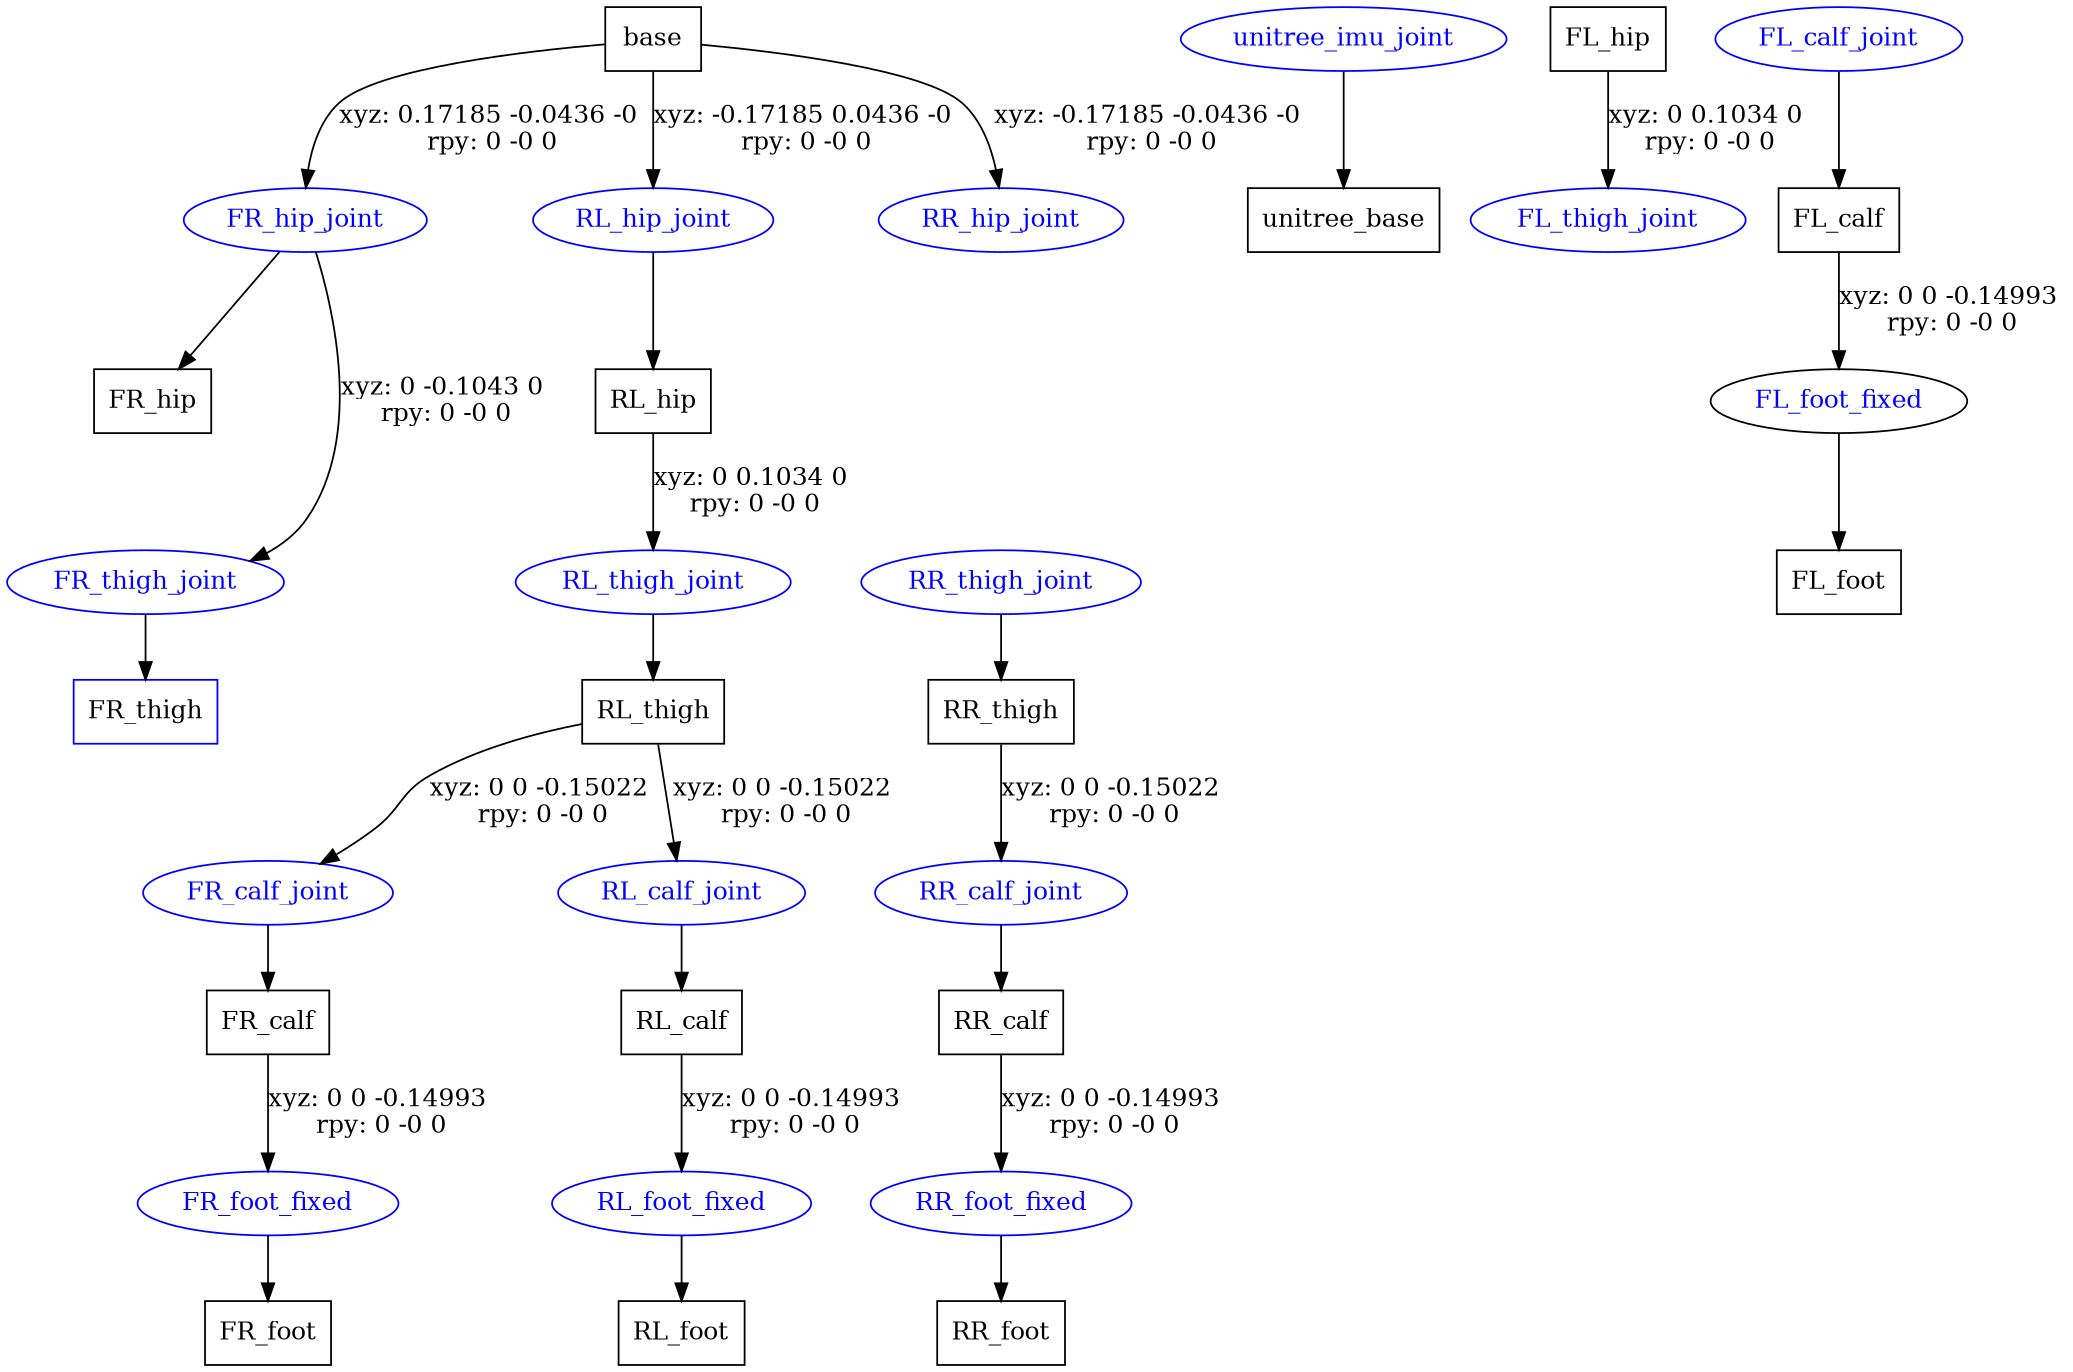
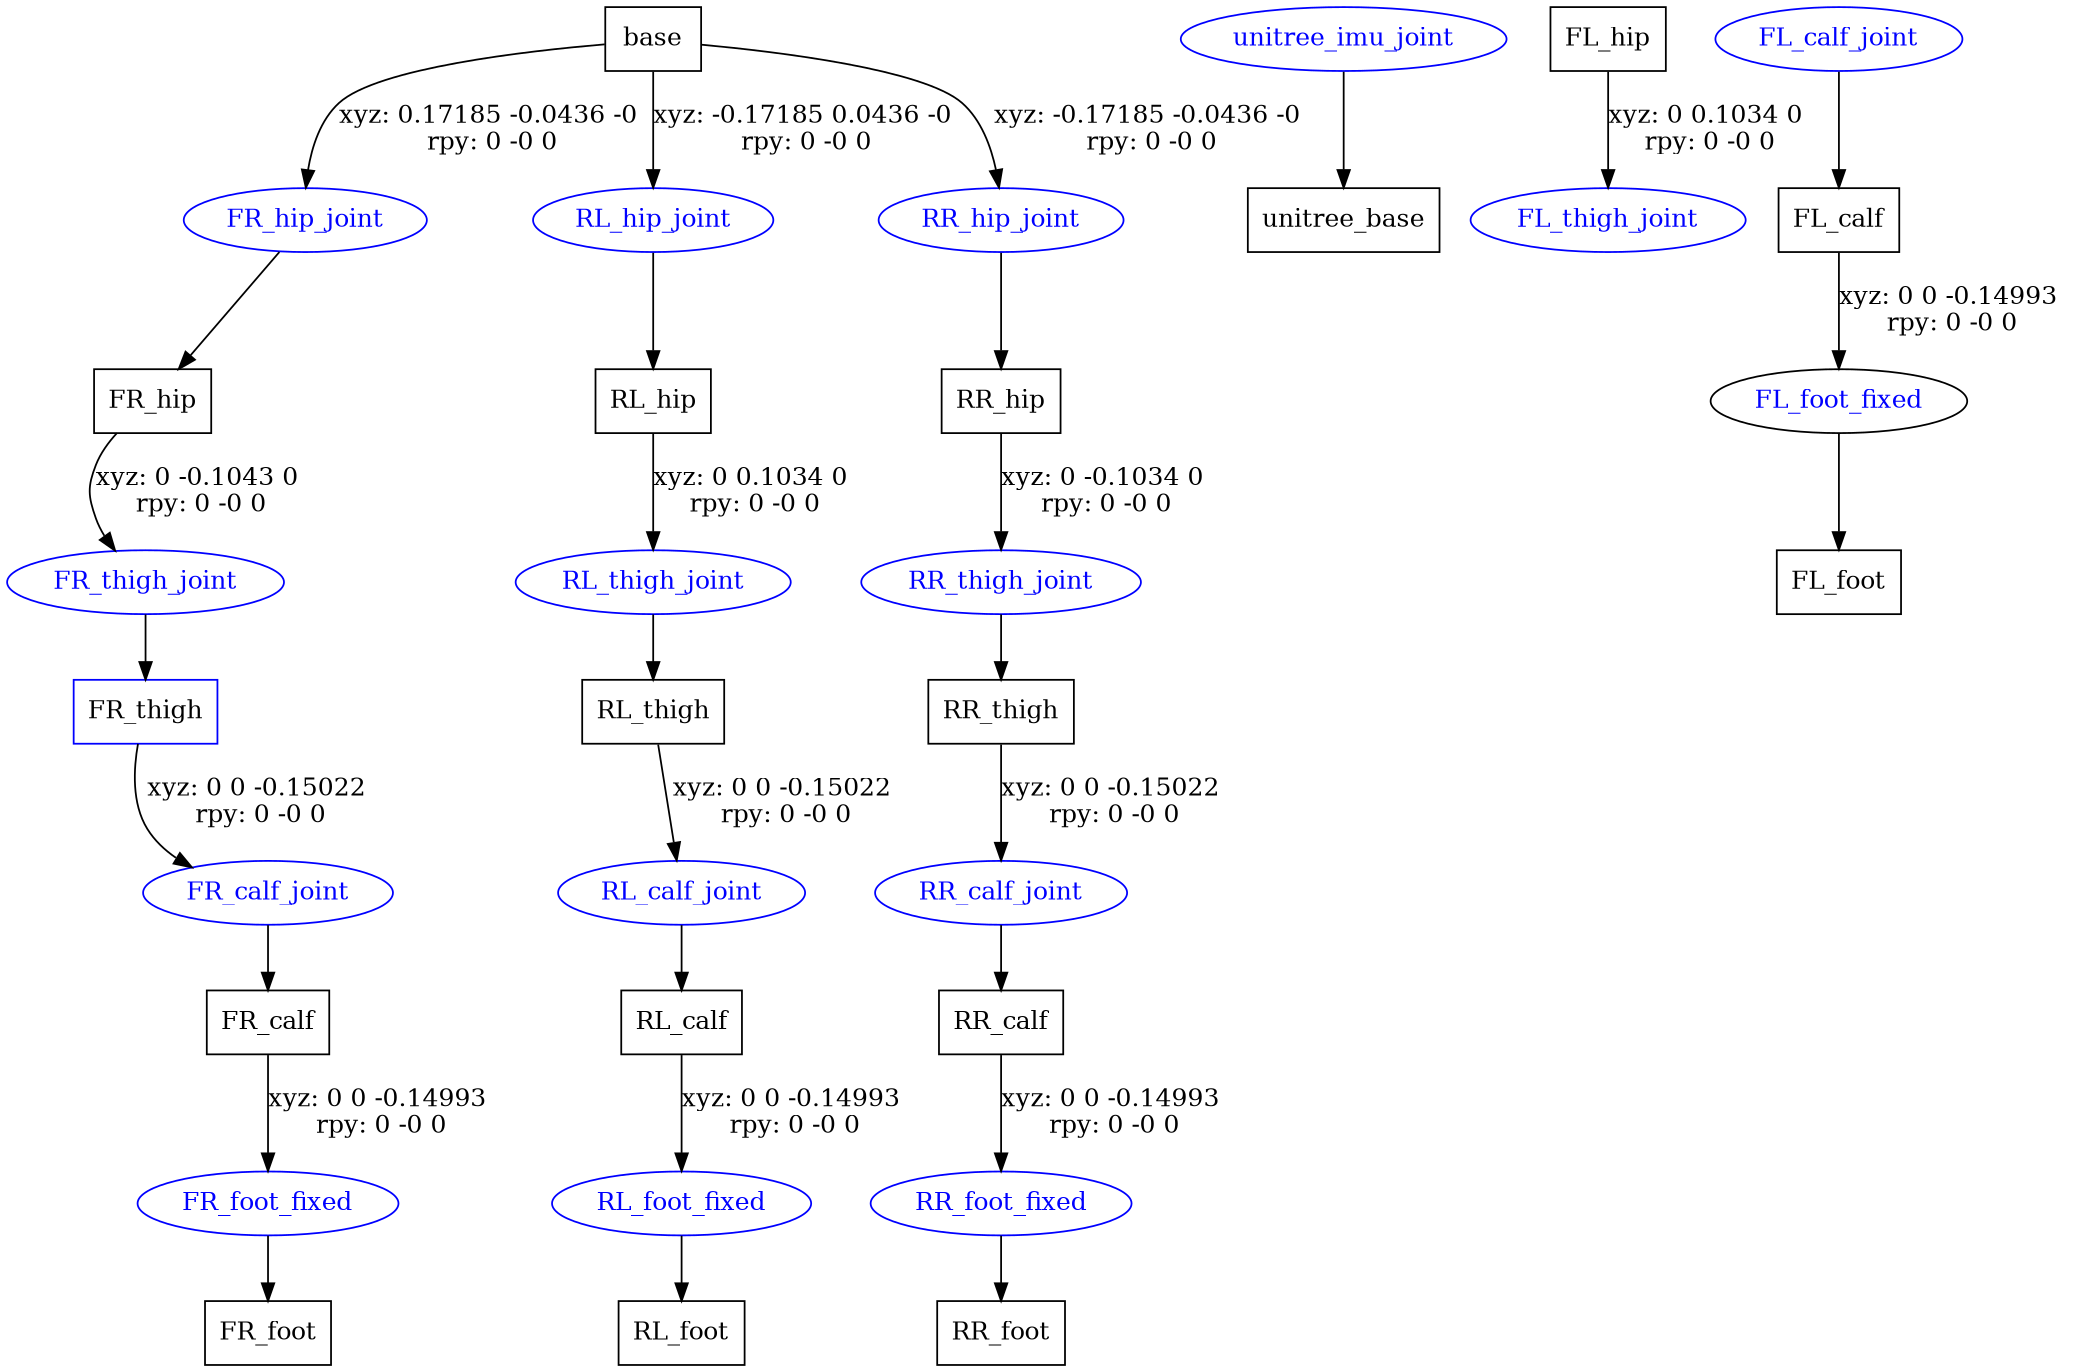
none -> (1001, 401)
(339, 414) -> (91, 482)
(447, 767) -> (138, 808)
